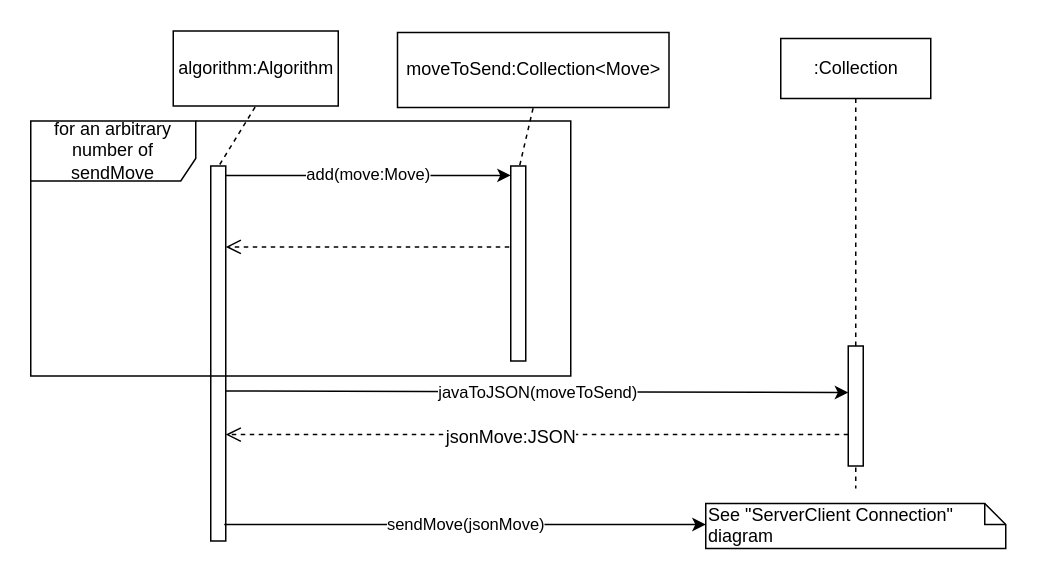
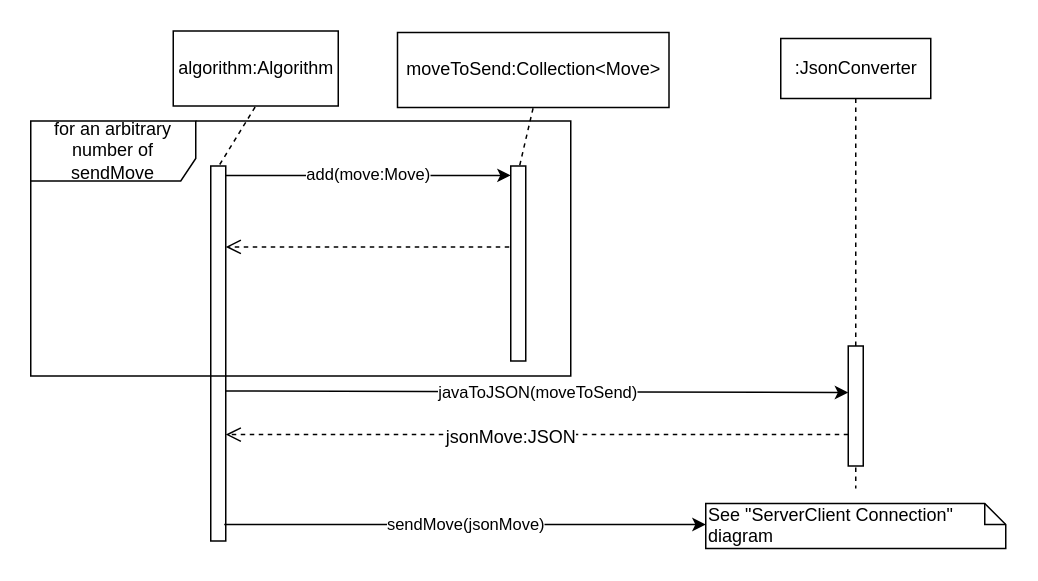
(857, 68) -> (857, 68)
